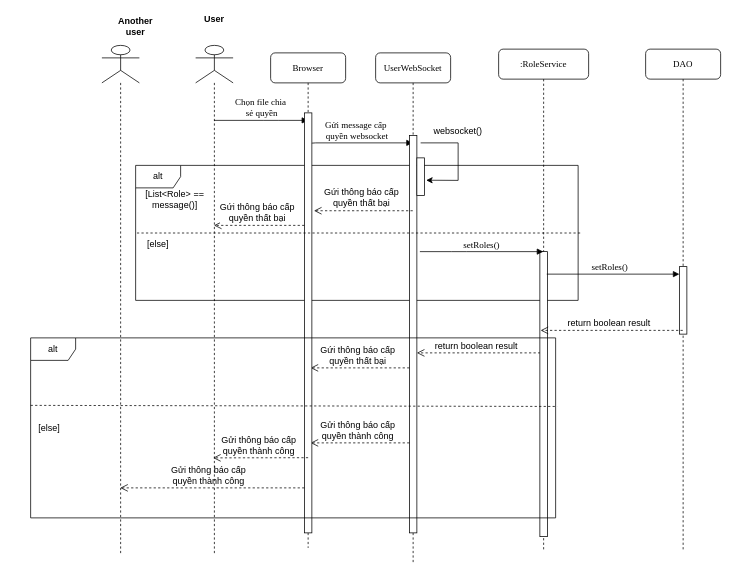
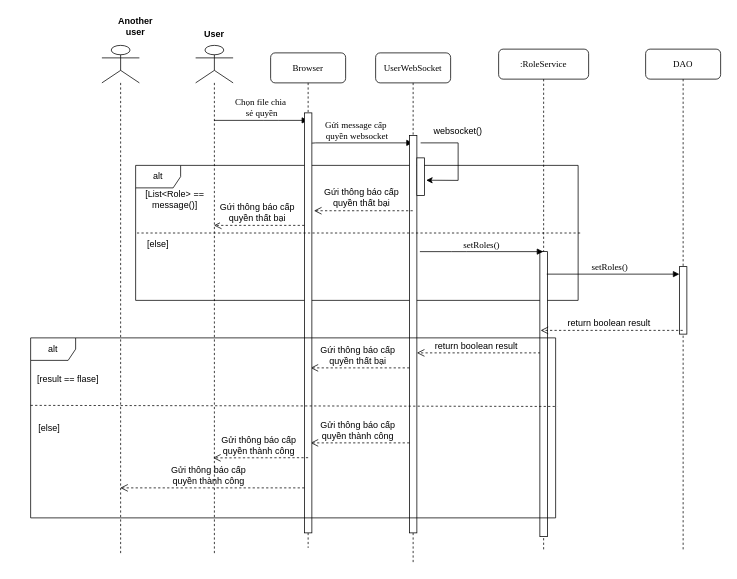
(214, 19) -> (214, 34)
none -> (68, 379)
